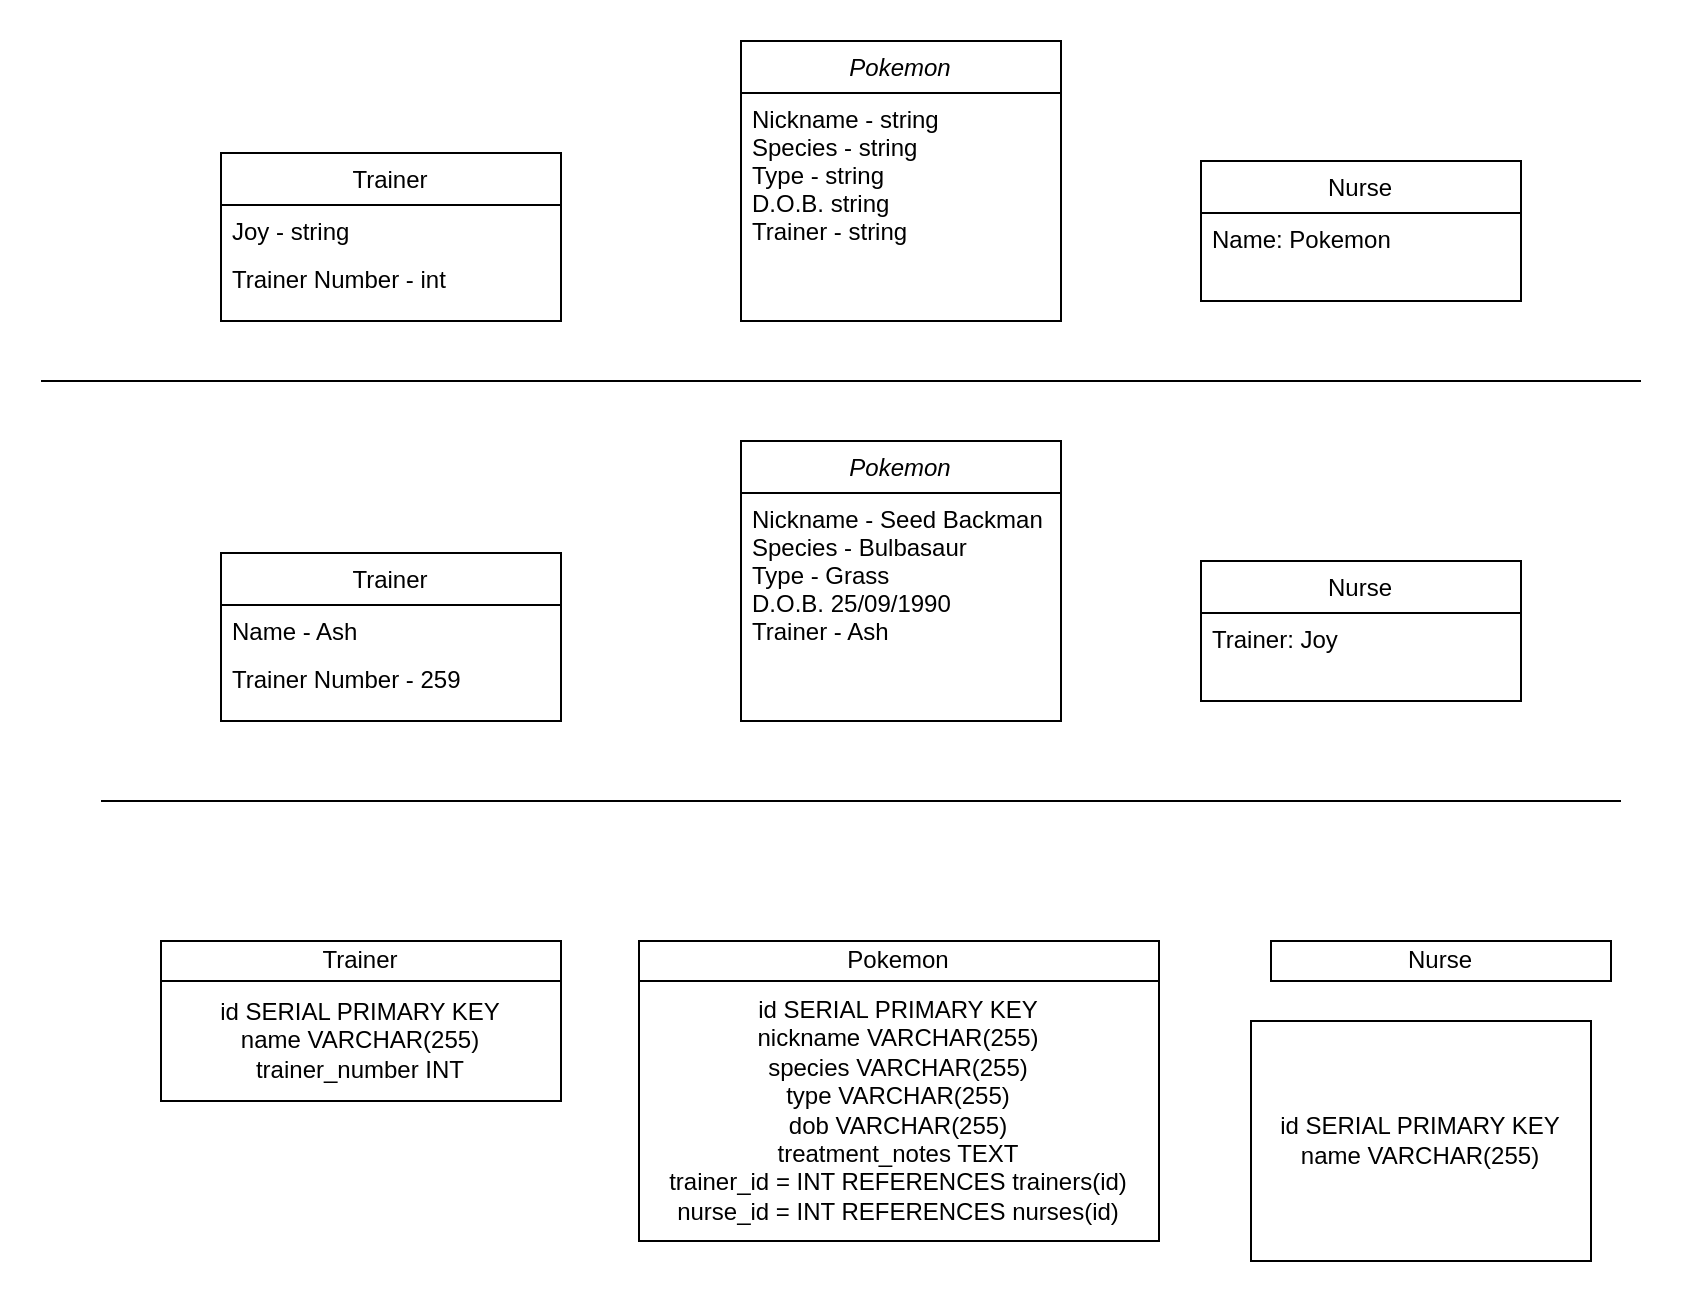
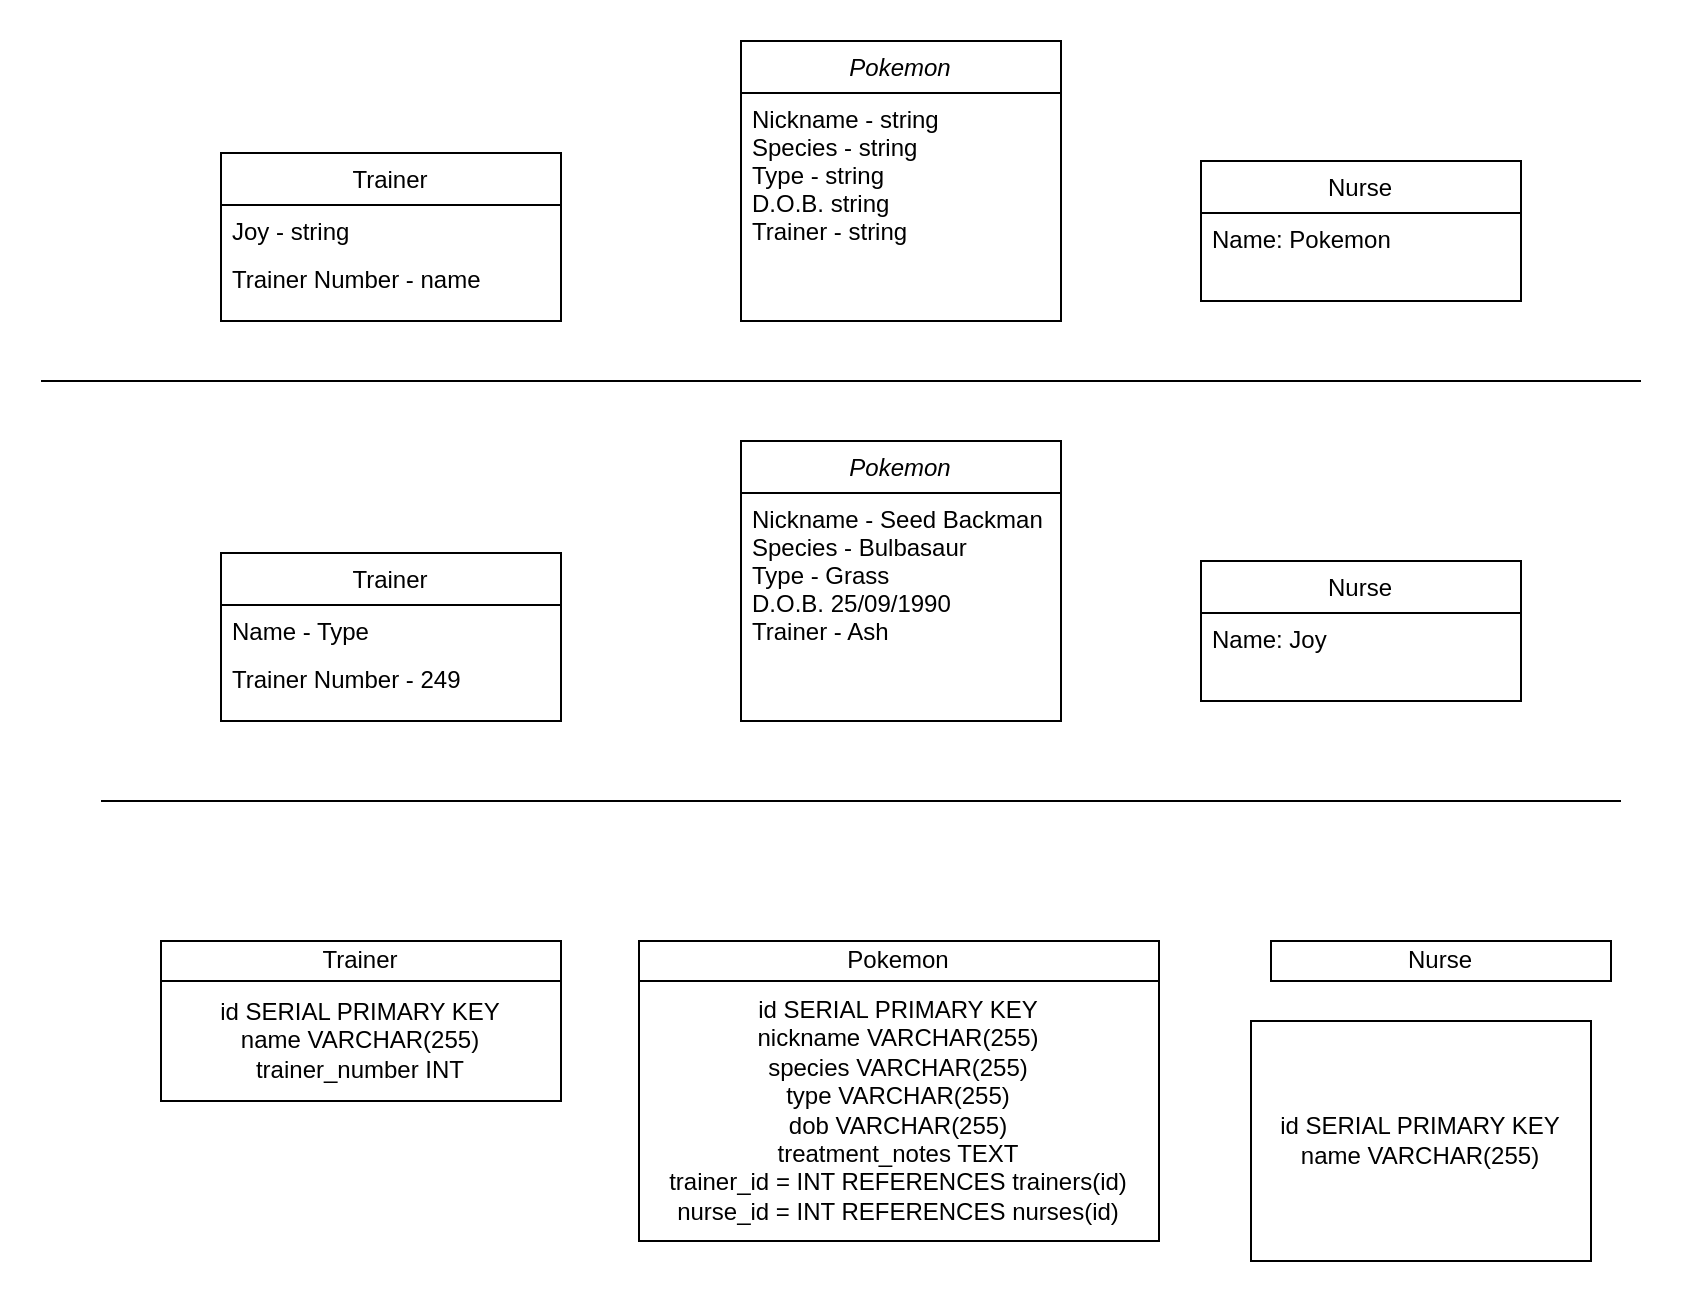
(351, 280) -> (361, 280)
(293, 632) -> (300, 632)
(1283, 640) -> (1266, 640)
(354, 680) -> (354, 680)
